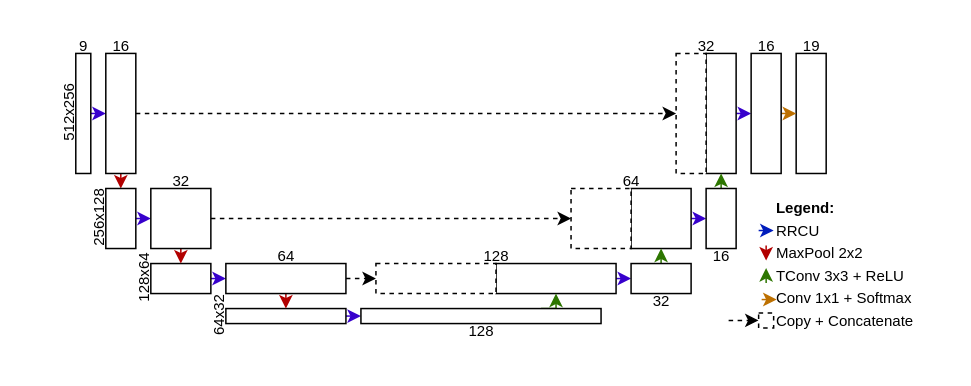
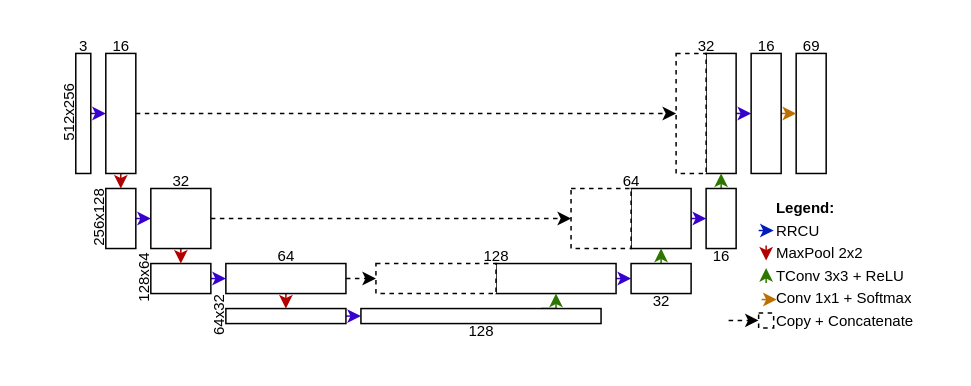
(84, 46) -> (84, 46)
(812, 46) -> (812, 46)
